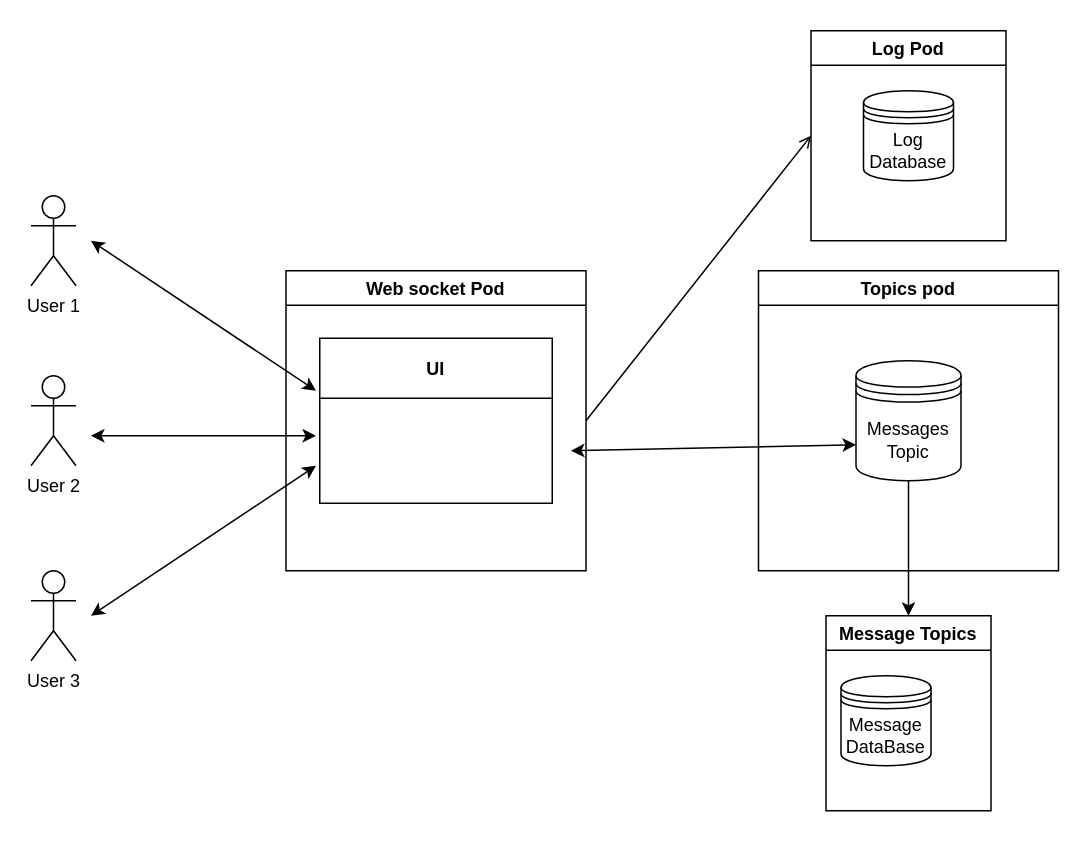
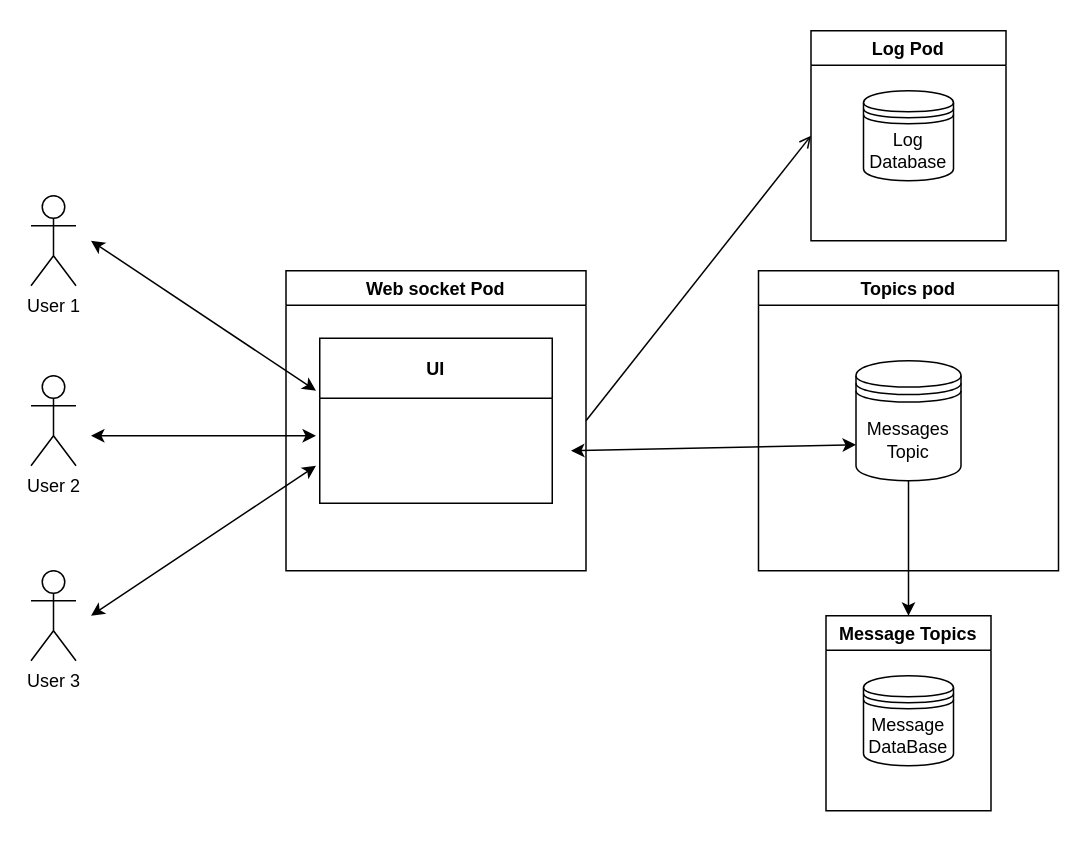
(886, 721) -> (908, 721)
